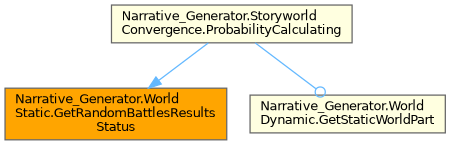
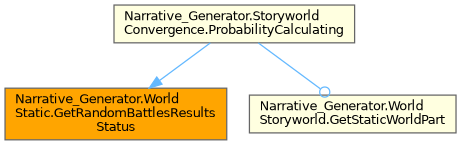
(348, 114) -> (353, 114)
